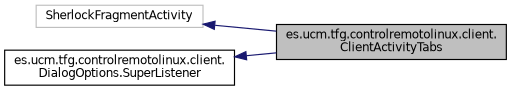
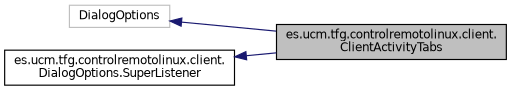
(120, 16) -> (120, 16)
